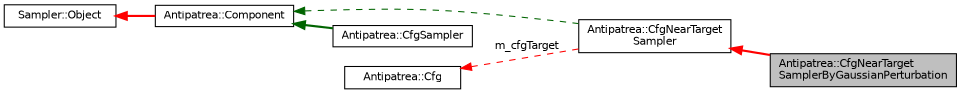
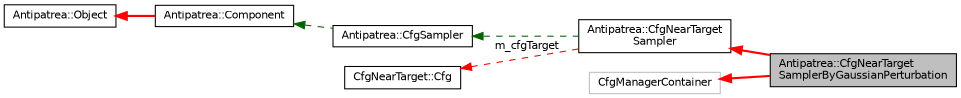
(442, 11) -> (531, 36)
(60, 16) -> (60, 16)
(319, 27) -> (319, 27)
(403, 78) -> (403, 78)
none -> (655, 83)
